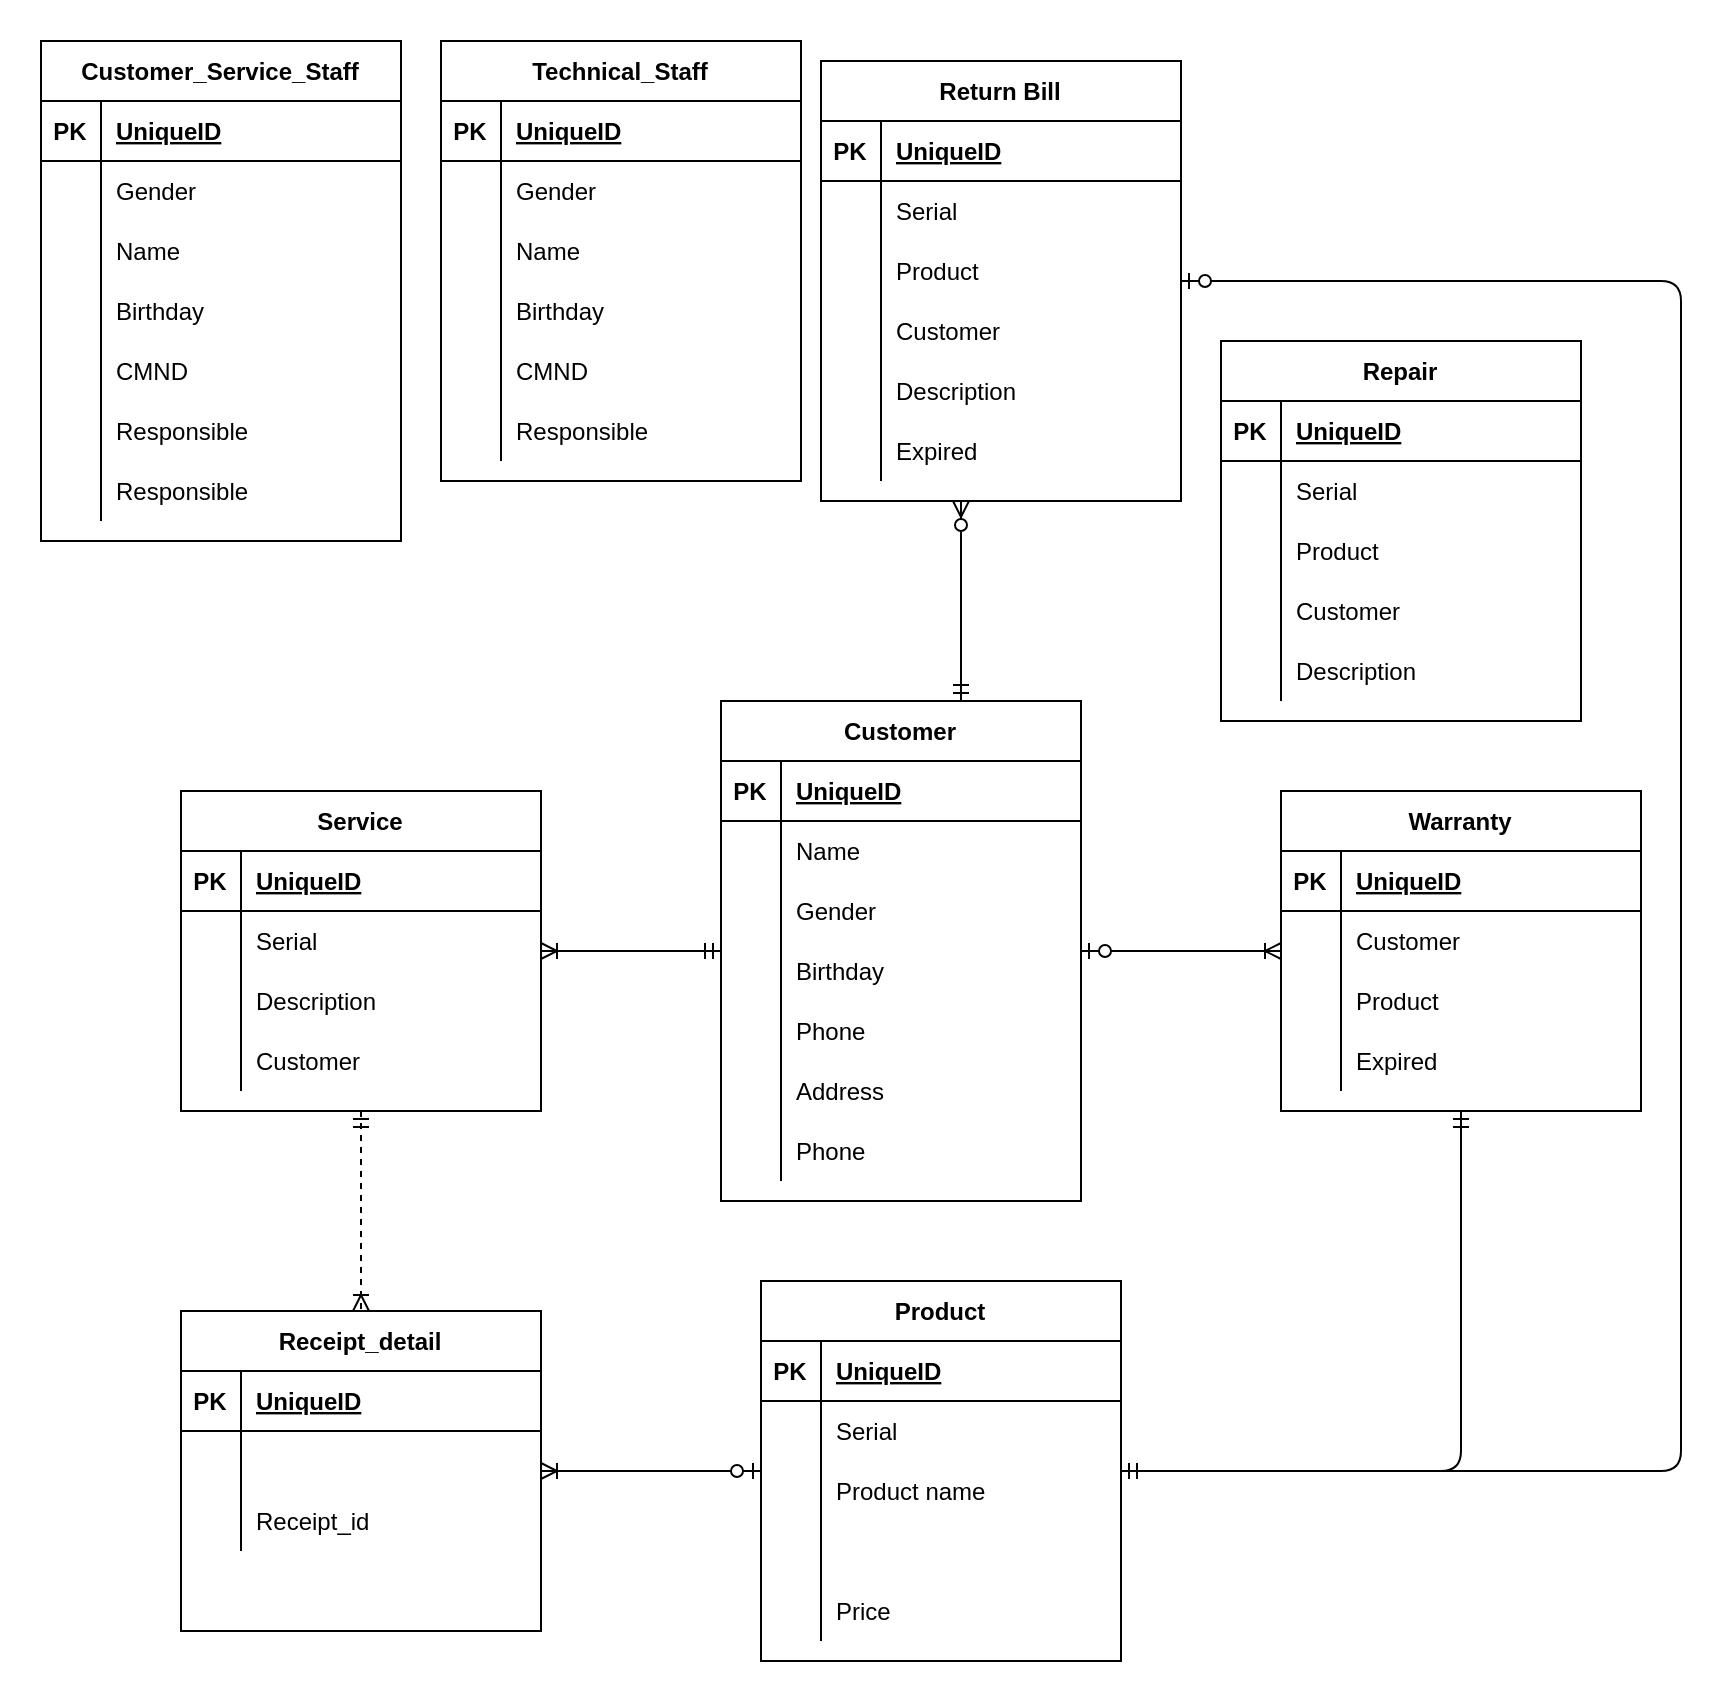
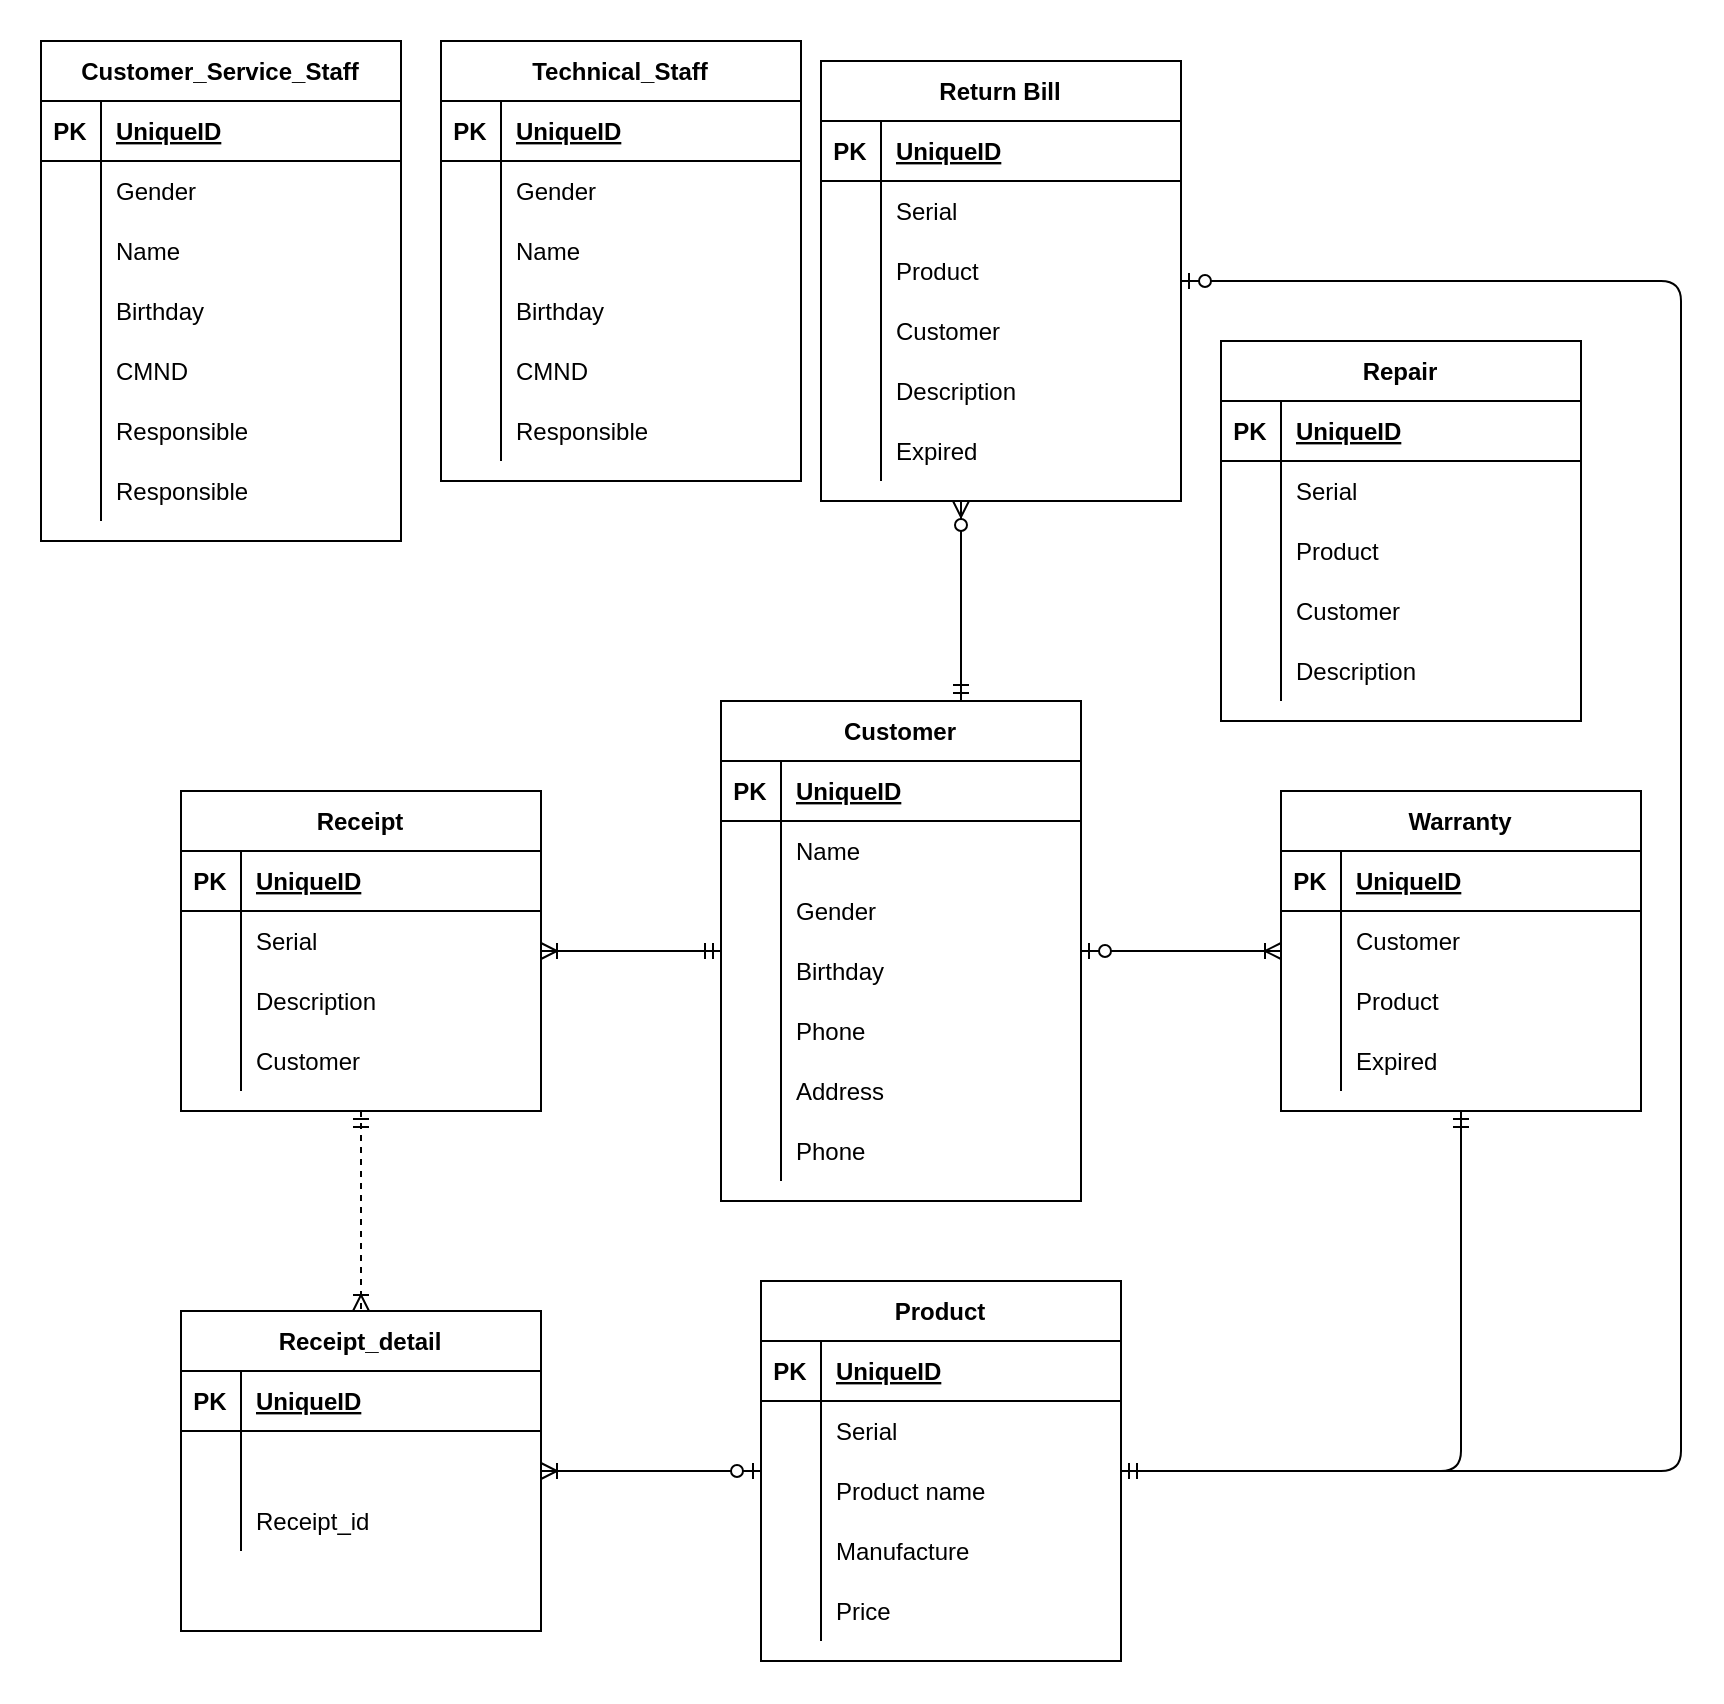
(360, 822) -> (360, 822)
none -> (971, 1551)
